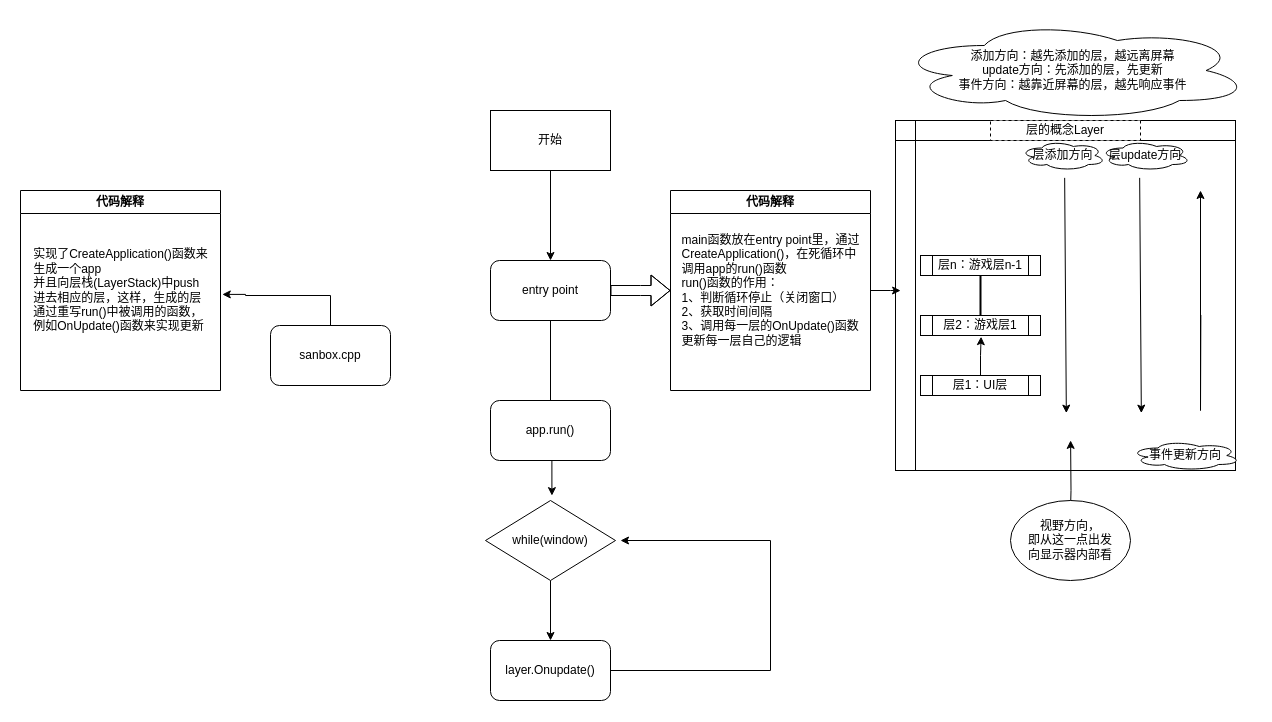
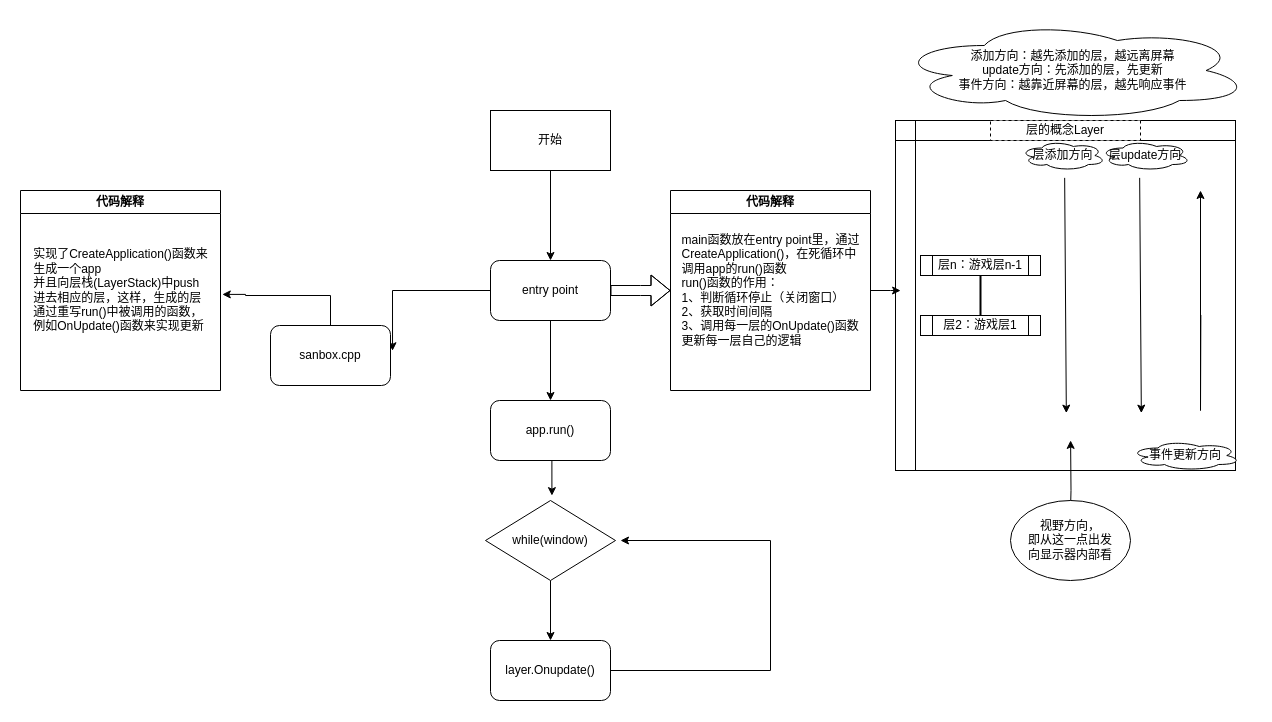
none -> (416, 291)
(981, 360) -> none
(981, 386) -> none
(551, 395) -> (551, 392)
